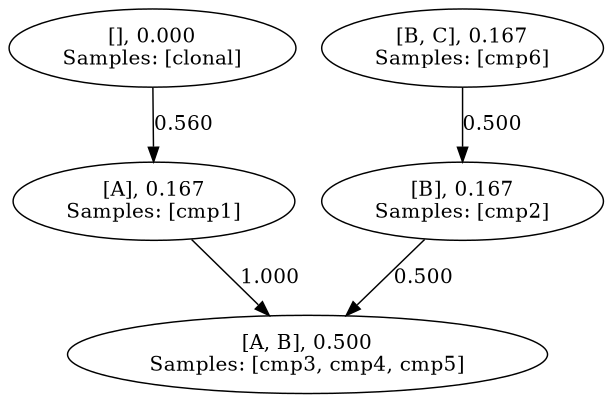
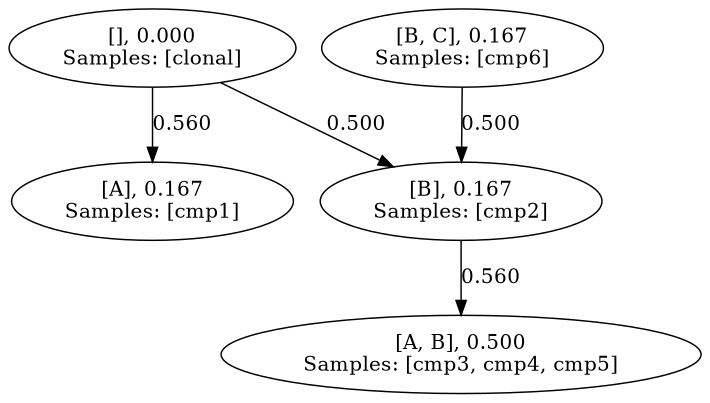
none -> (300, 121)
(225, 272) -> none
(424, 278) -> (491, 278)
